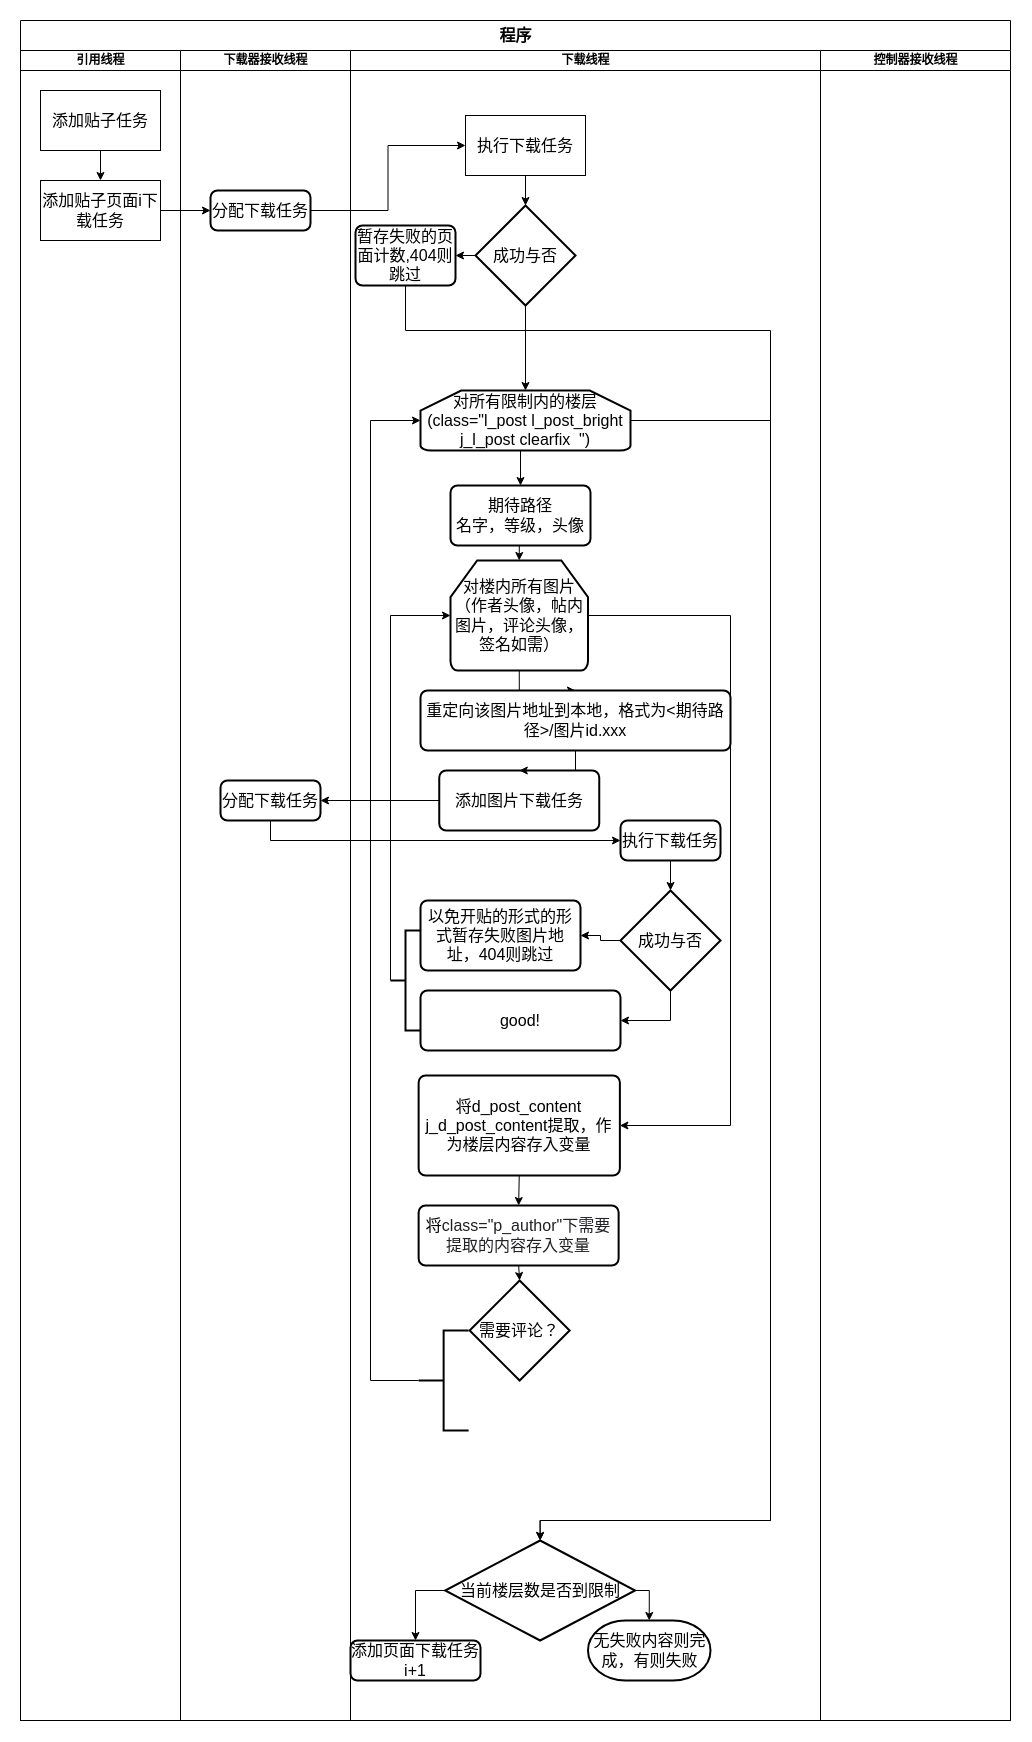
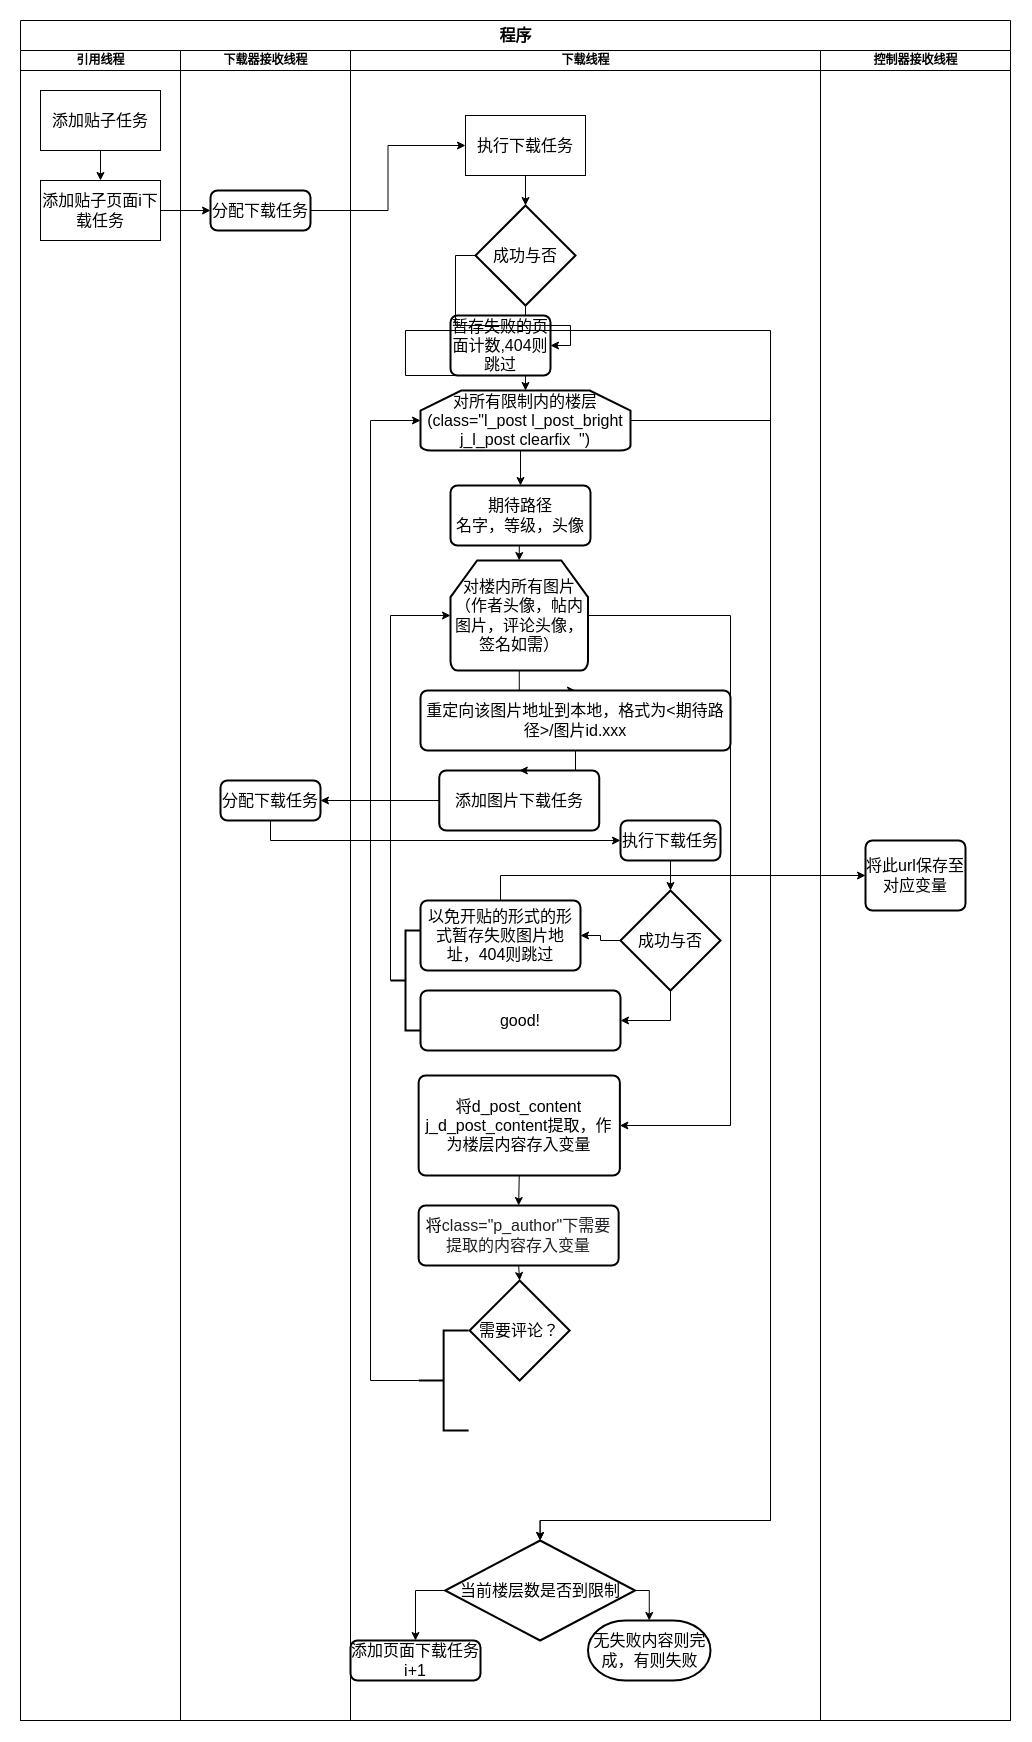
(406, 256) -> (501, 346)
none -> (667, 876)
none -> (916, 876)
